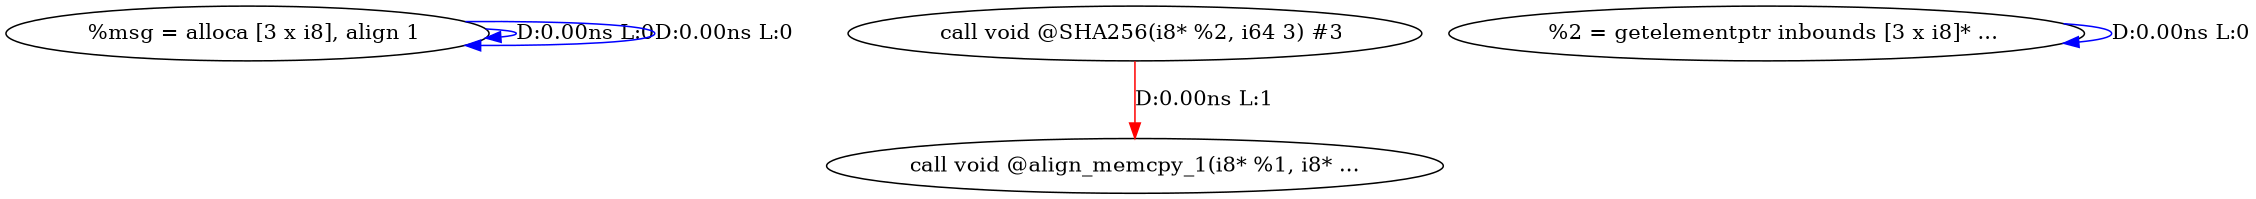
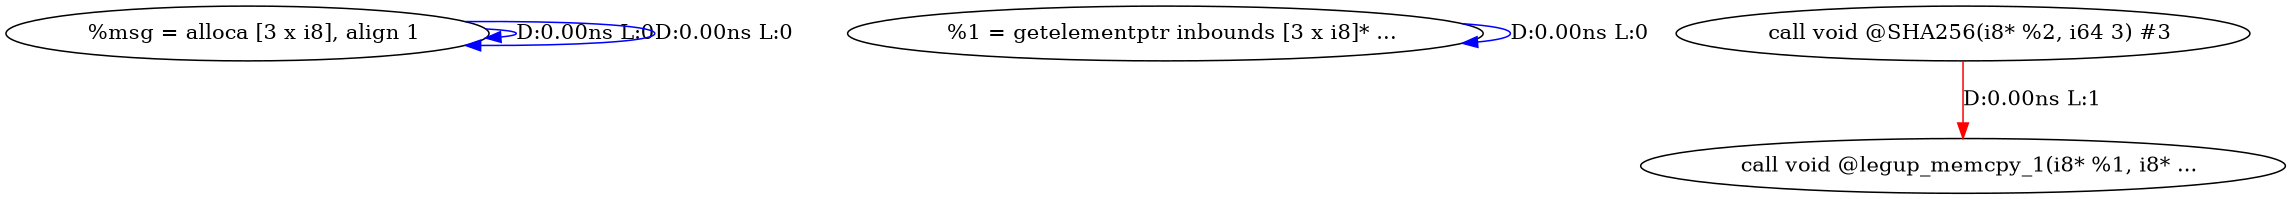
none -> (1165, 33)
(1767, 33) -> none
(1135, 166) -> (1963, 166)
